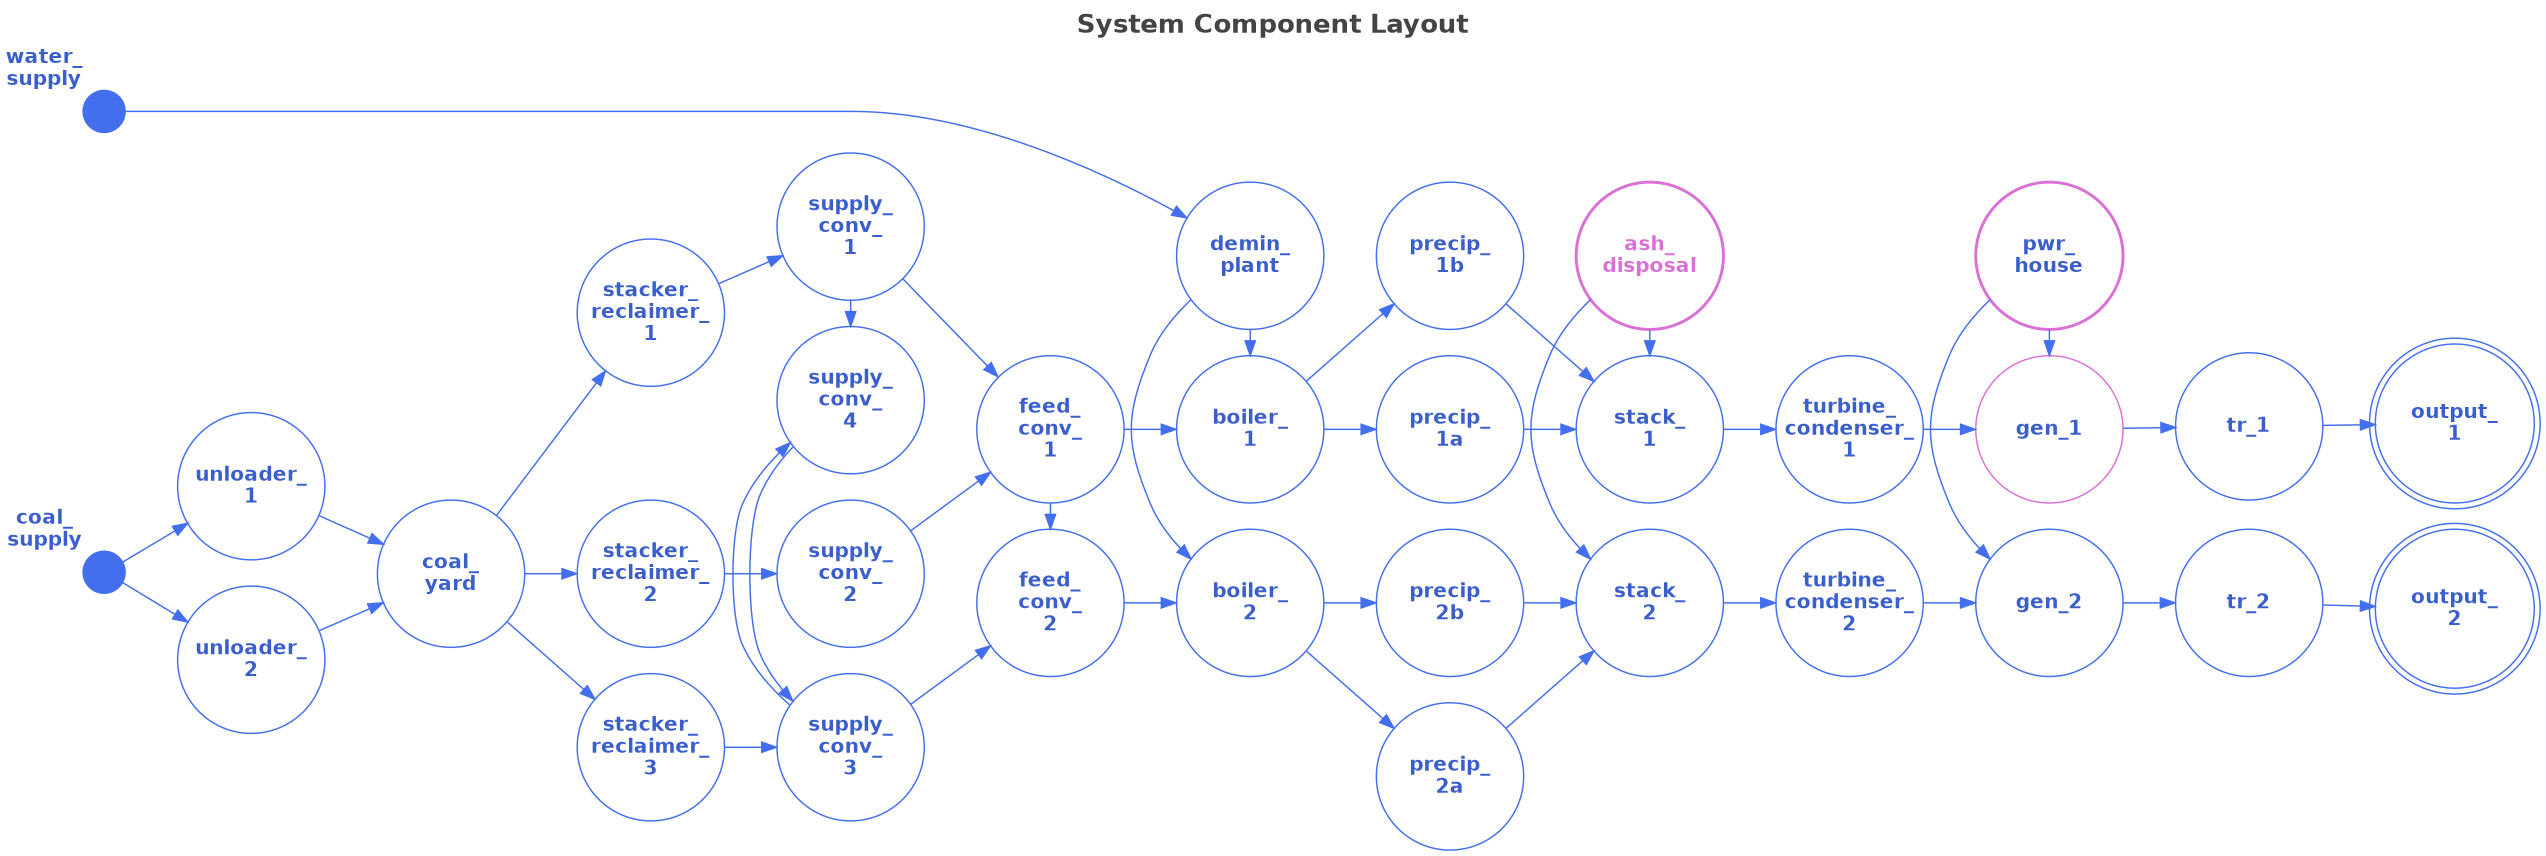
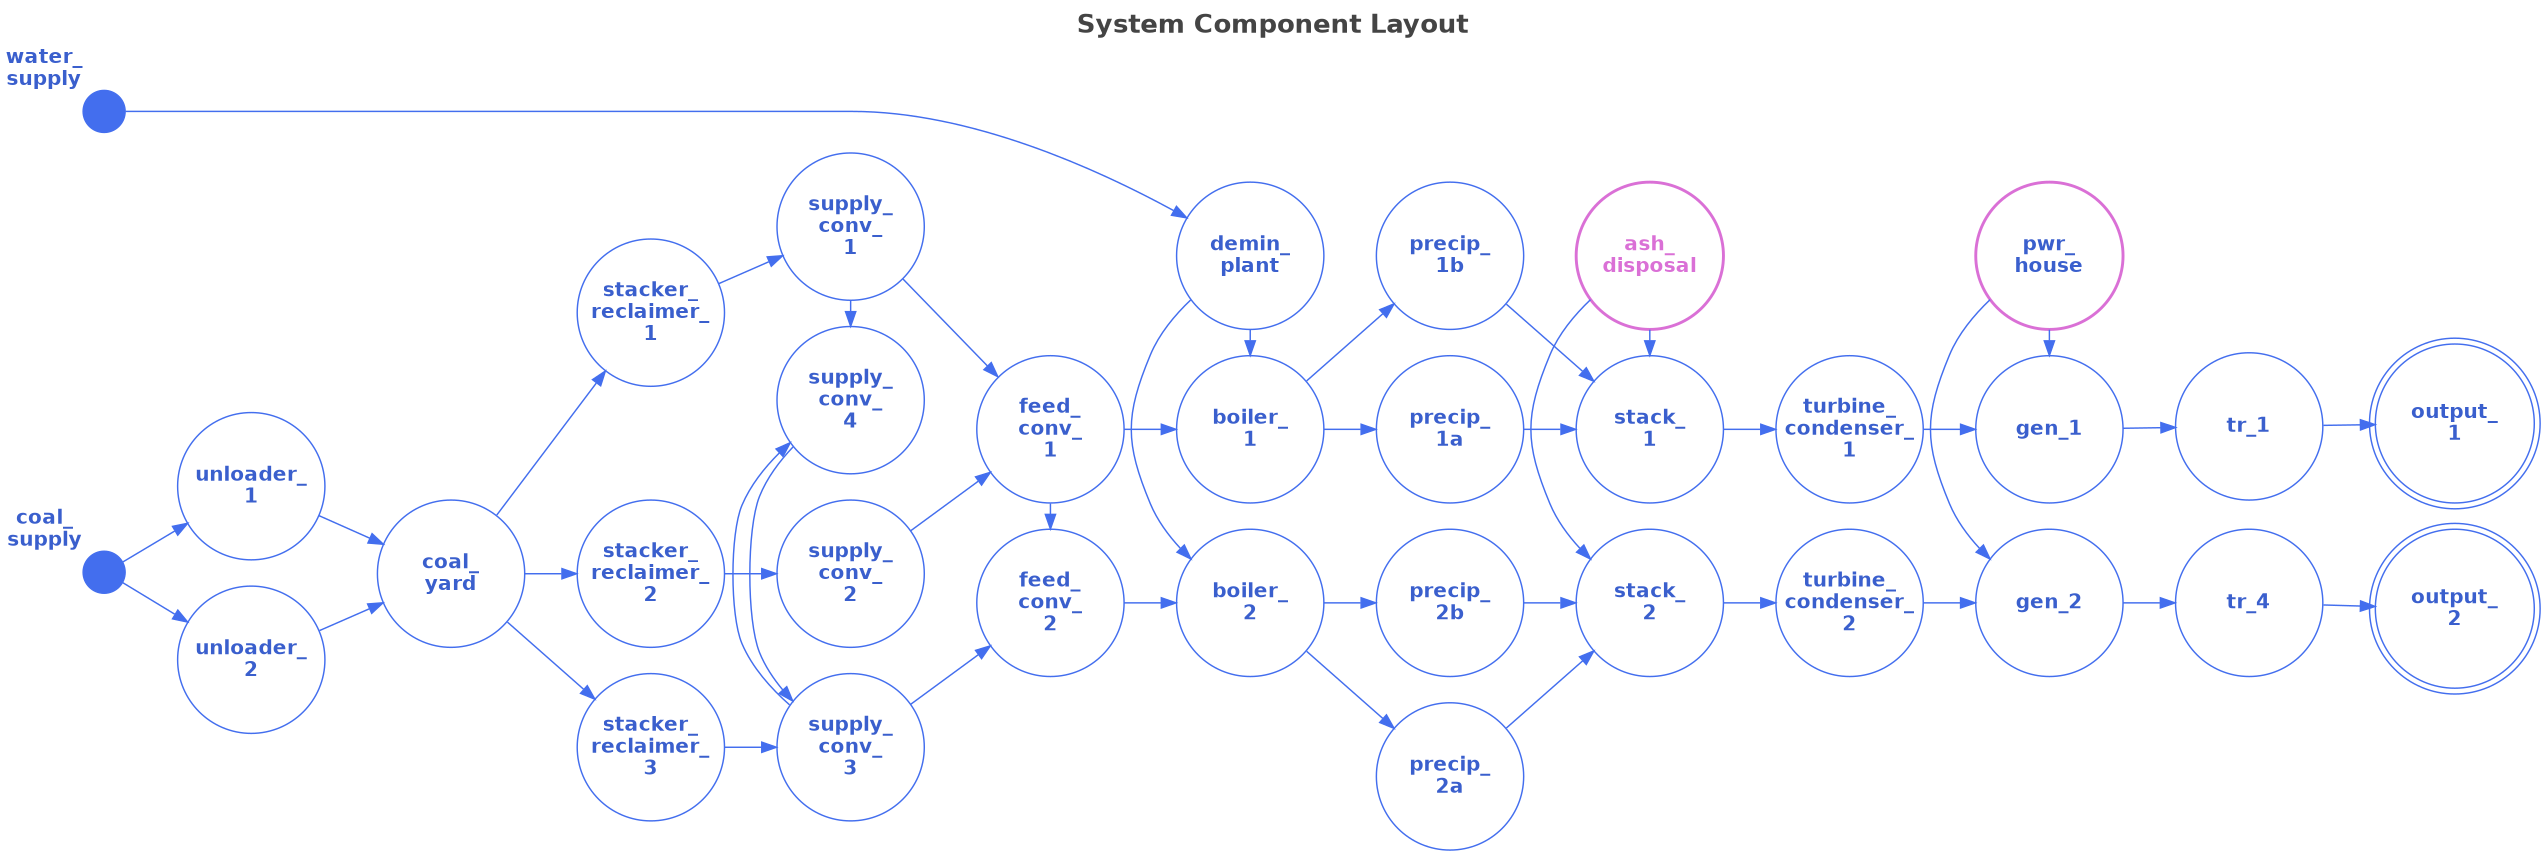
(2049, 429) -> (2049, 429)
(2249, 603) -> (2249, 603)
